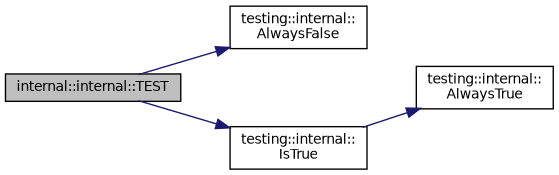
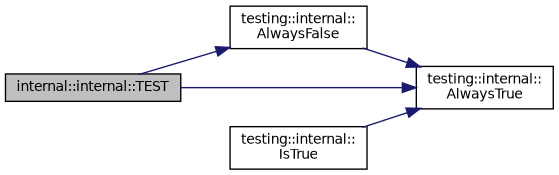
none -> (385, 55)
(177, 112) -> (292, 88)
